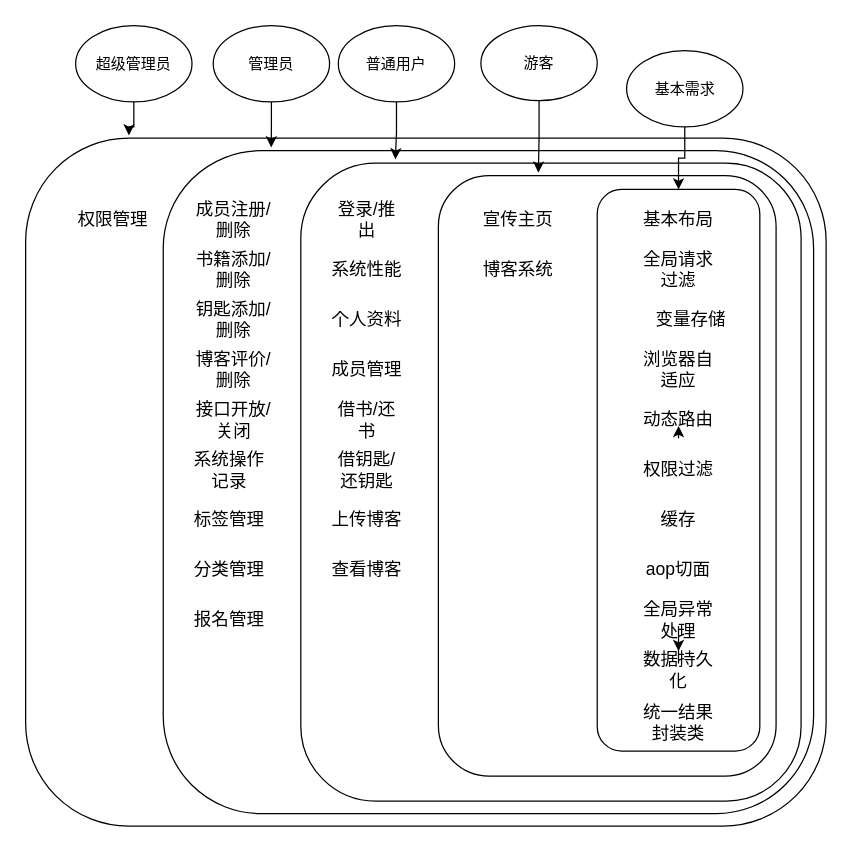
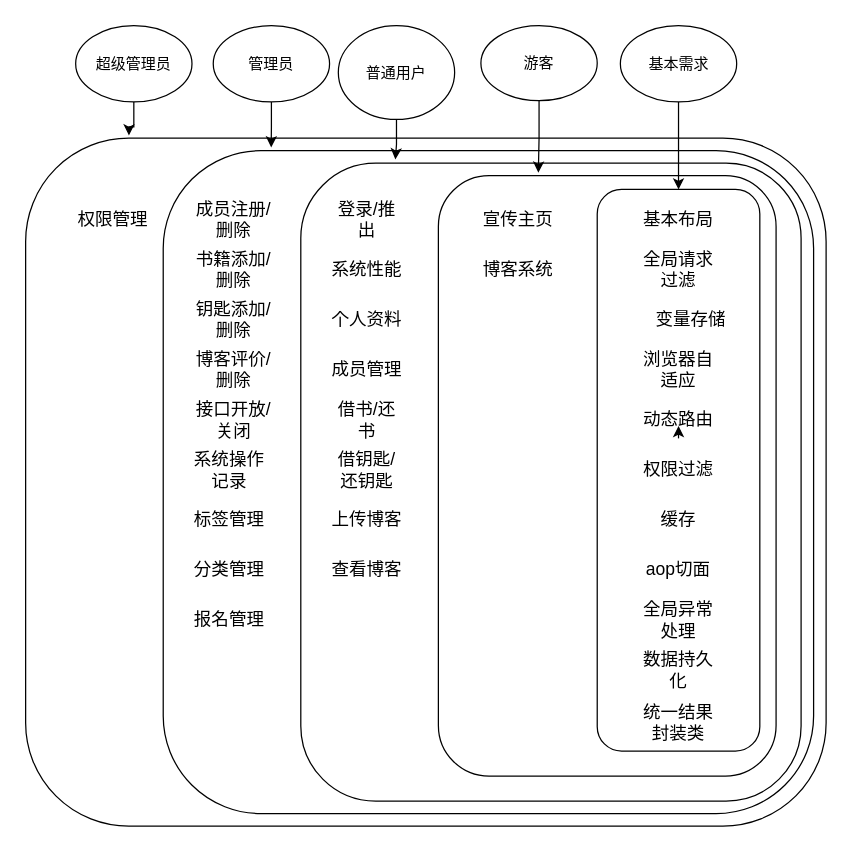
(396, 64) -> (396, 73)
(684, 89) -> (678, 64)
(678, 649) -> none
